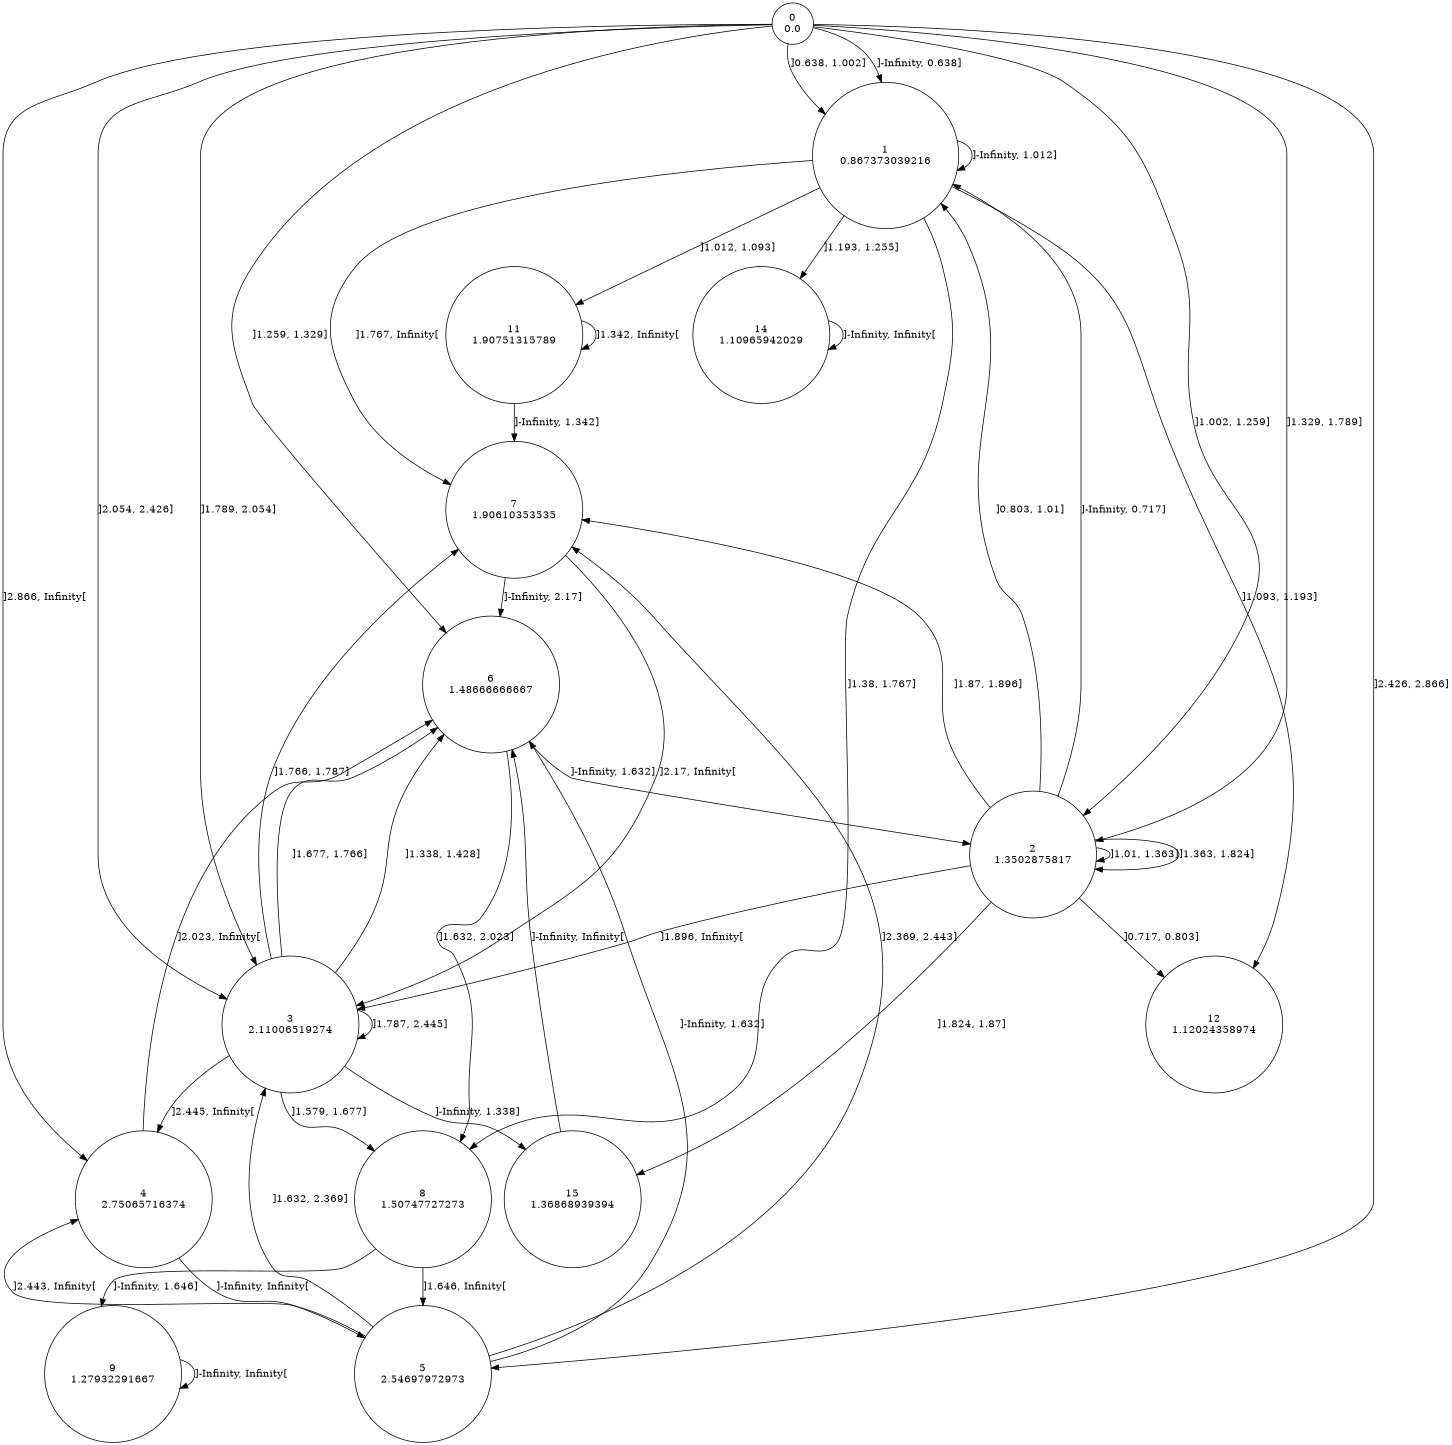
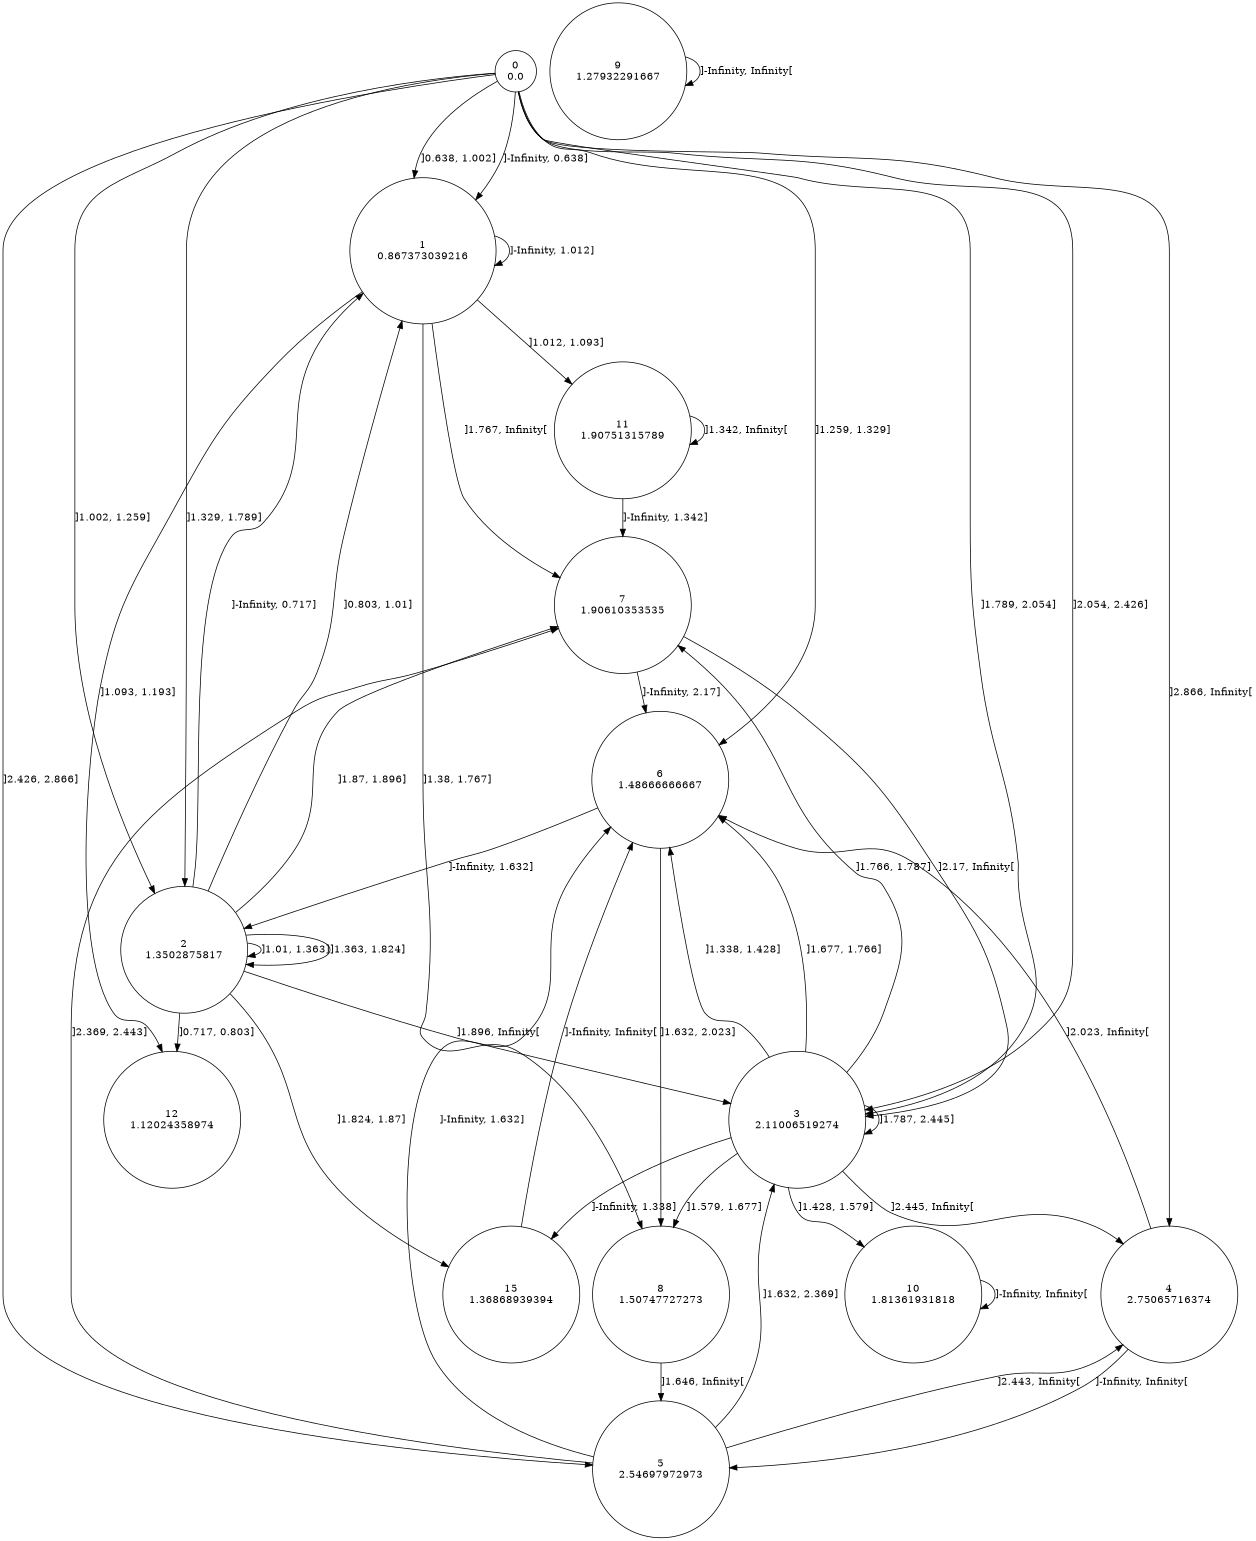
(761, 335) -> none
(236, 1271) -> none
none -> (913, 1295)
